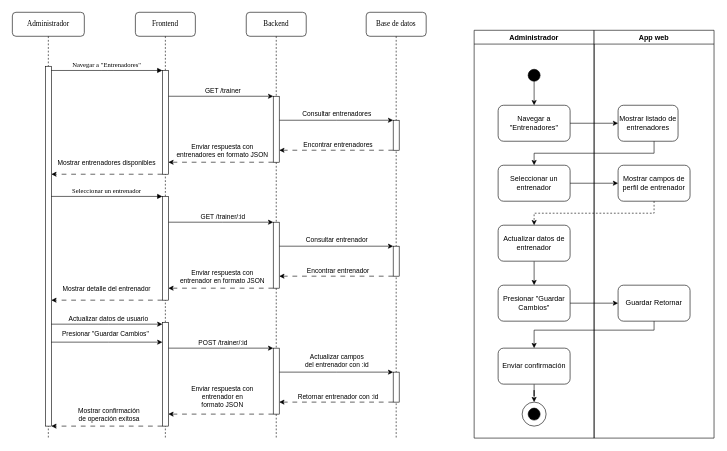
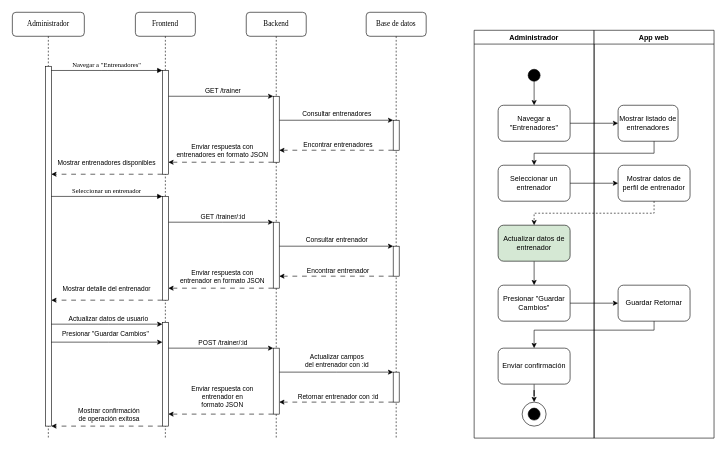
(654, 183) -> (654, 183)
(534, 243) -> (534, 243)
